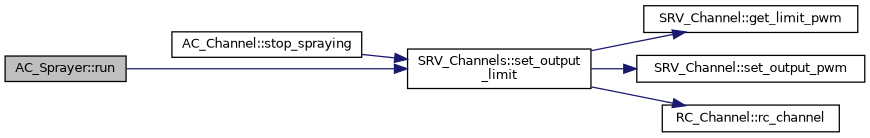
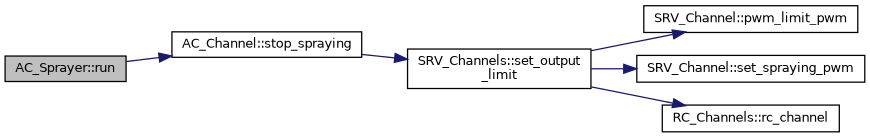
(751, 19) -> (751, 19)
(260, 69) -> (143, 60)
(751, 69) -> (751, 69)
(751, 118) -> (751, 118)
